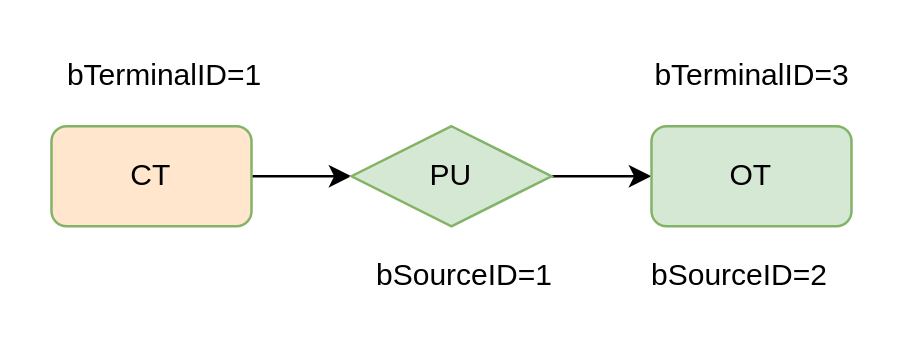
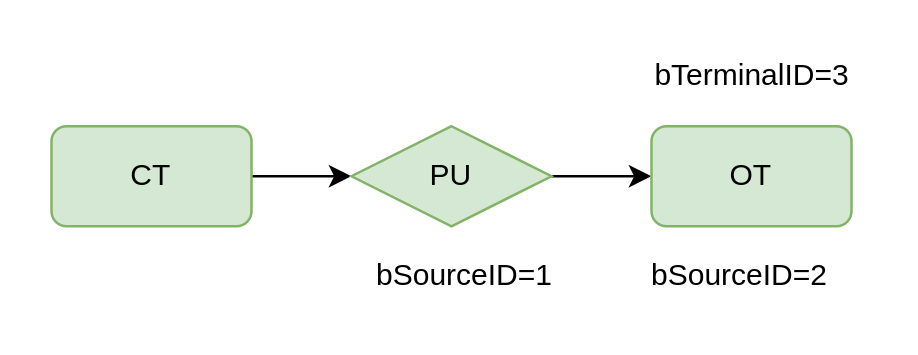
(164, 76) -> none
(151, 176) -> (151, 176)
